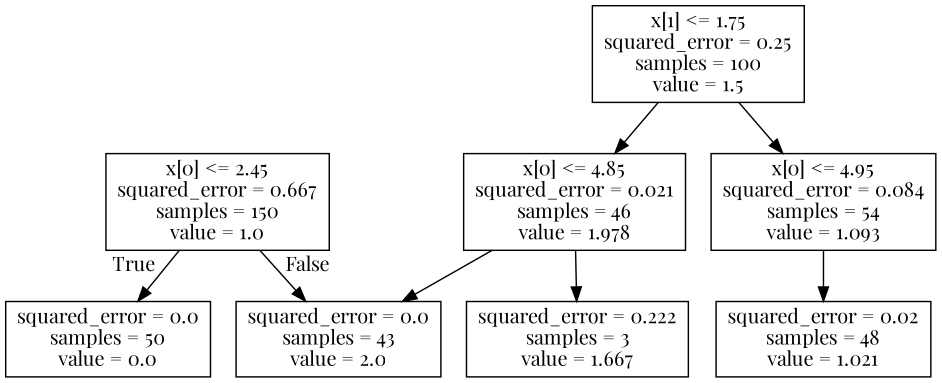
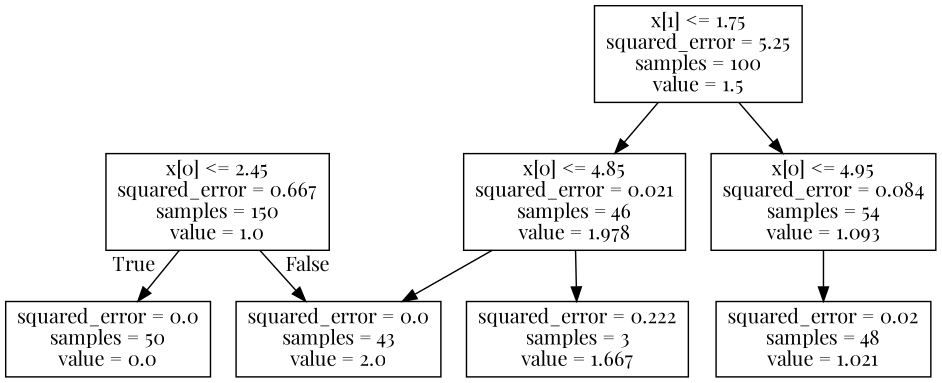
(698, 54) -> (698, 54)
